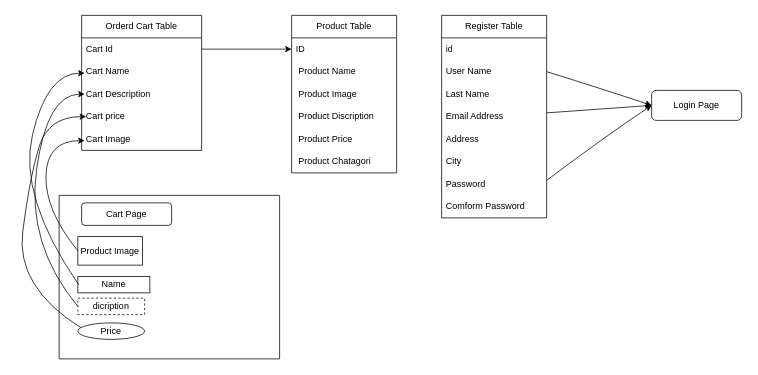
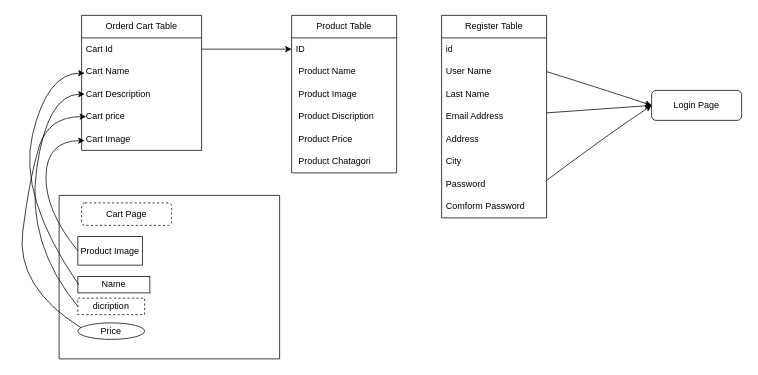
(126, 214) -> (126, 214)
